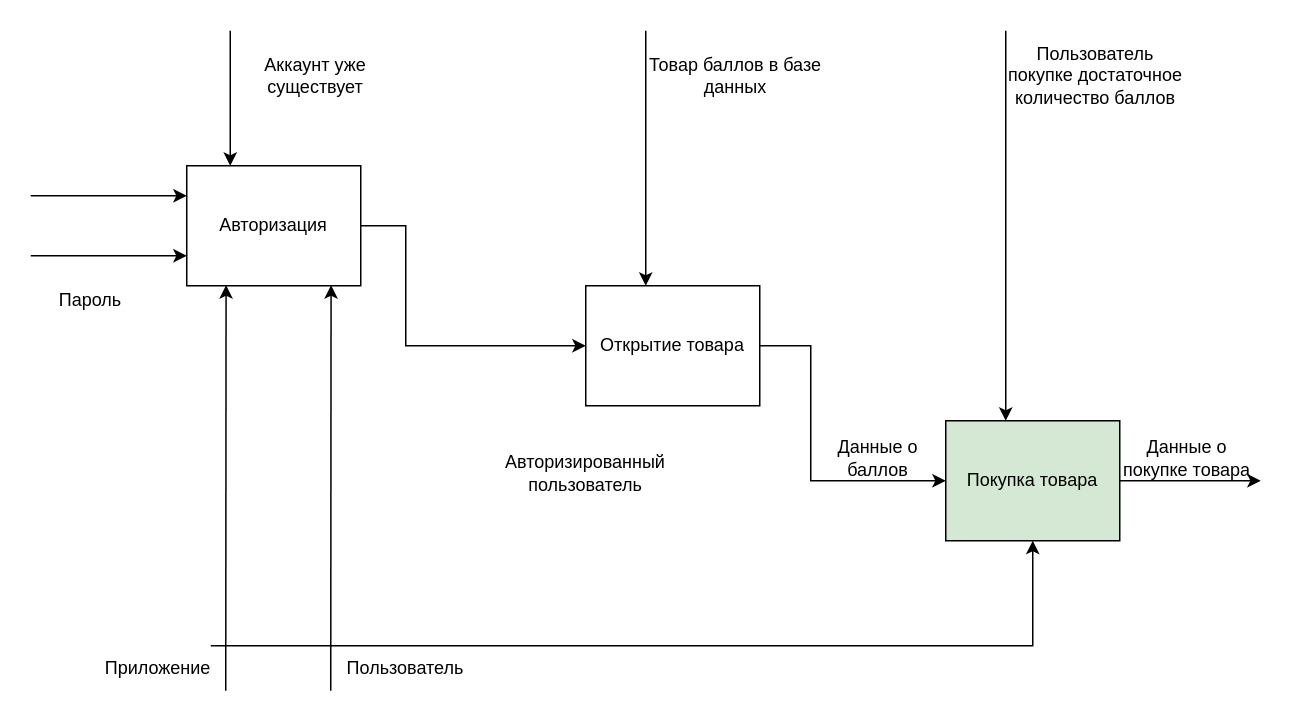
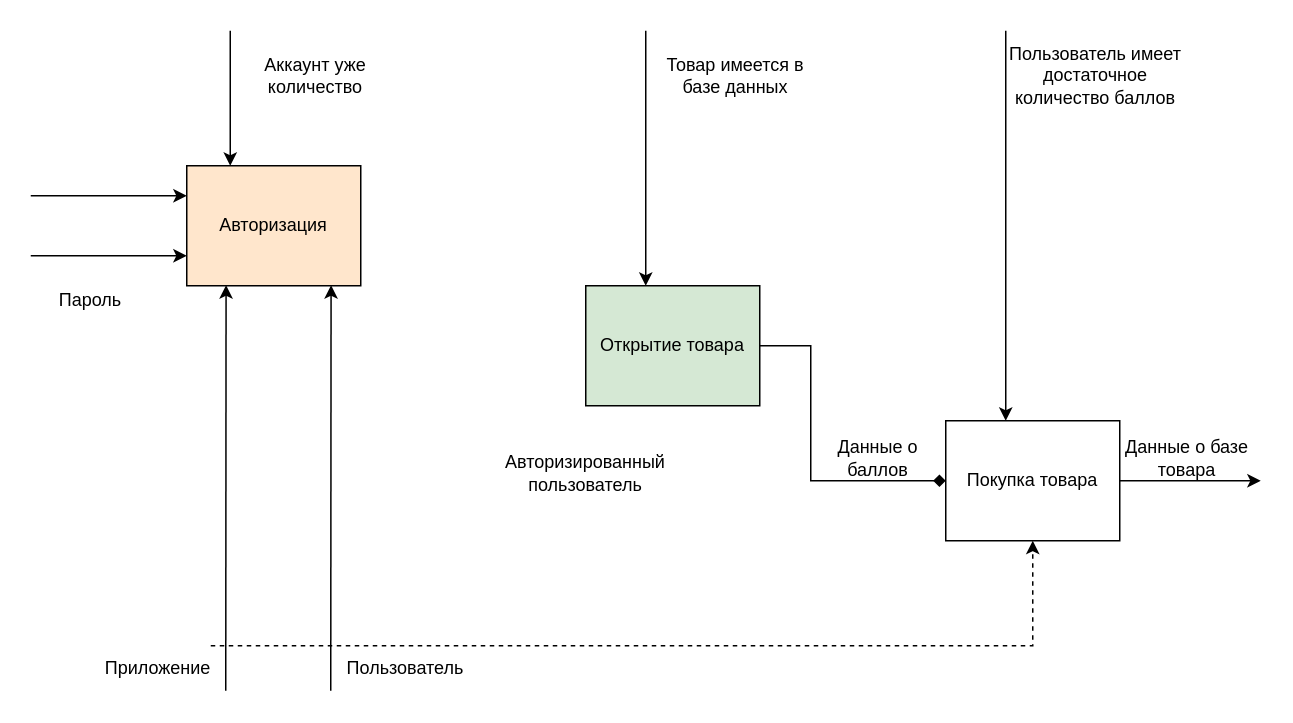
(316, 76) -> (316, 76)
(736, 76) -> (736, 76)
(1096, 76) -> (1096, 76)
(274, 226) -> (274, 226)
(408, 346) -> none
(673, 346) -> (673, 346)
(1187, 458) -> (1187, 458)
(934, 481) -> (933, 481)
(1033, 481) -> (1033, 481)
(670, 646) -> (670, 646)
